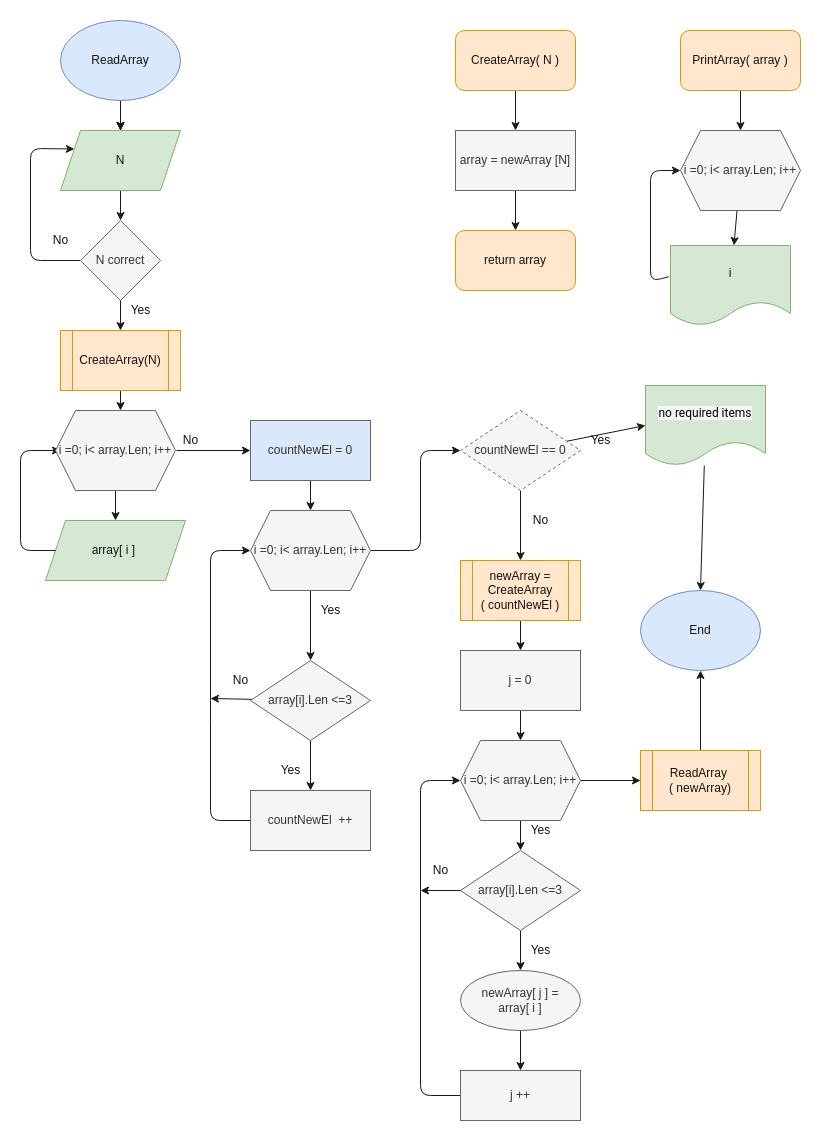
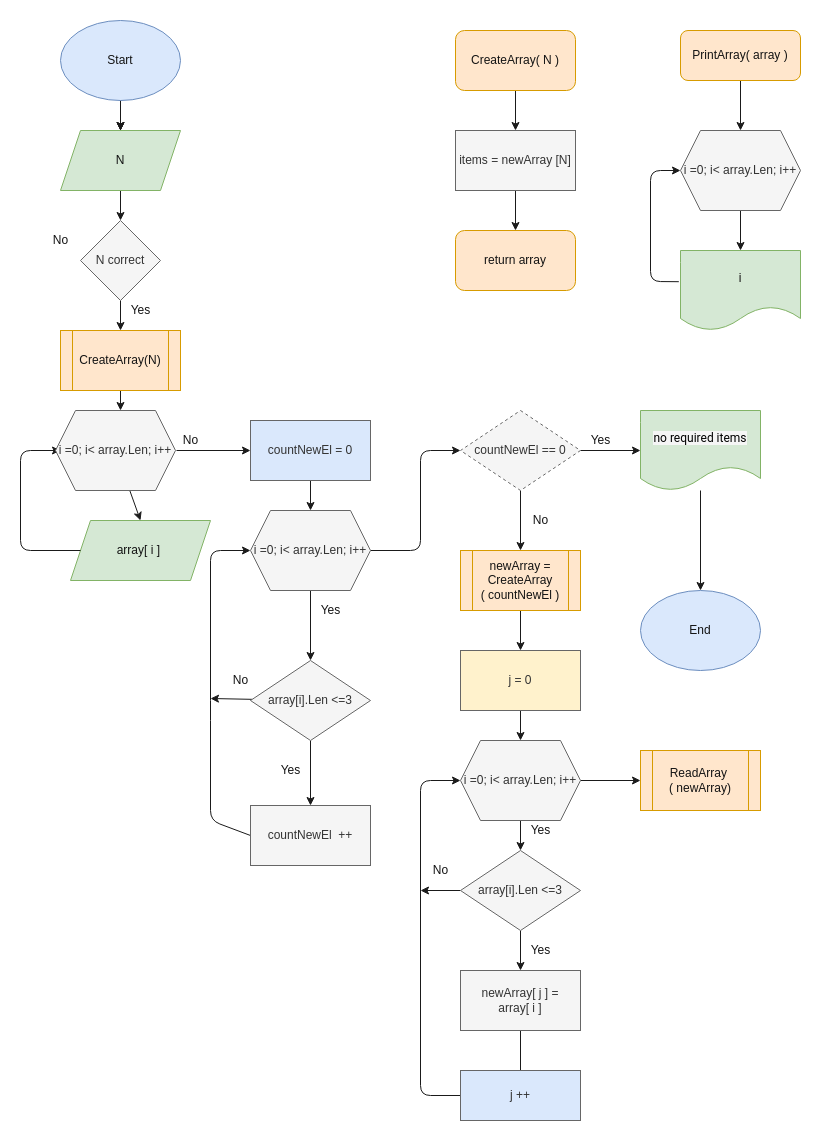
(121, 61) -> (121, 61)
(741, 61) -> (741, 56)
(516, 161) -> (516, 161)
(31, 212) -> none
(731, 286) -> (741, 291)
(706, 426) -> (701, 451)
(116, 551) -> (141, 551)
(521, 591) -> (521, 581)
(521, 681) -> (521, 681)
(701, 714) -> none
(311, 821) -> (311, 836)
(521, 1001) -> (521, 1001)
(521, 1062) -> (521, 1065)
(521, 1096) -> (521, 1096)
